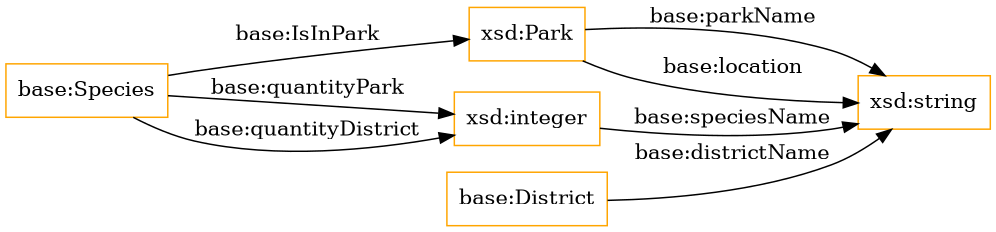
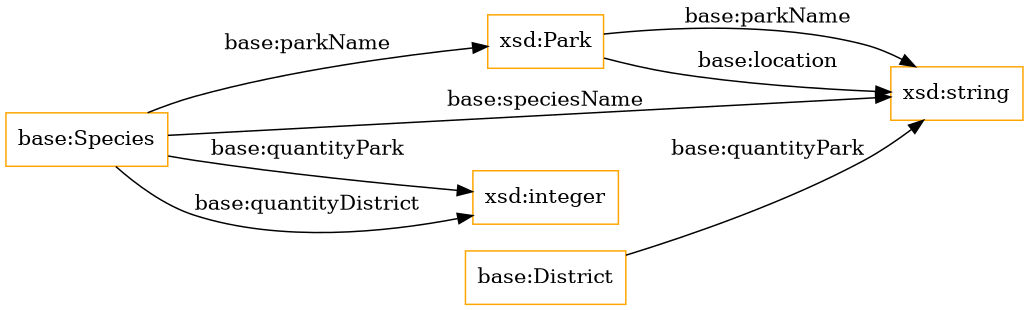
(307, 35) -> (307, 44)
(722, 135) -> (522, 117)
(733, 154) -> (768, 149)
